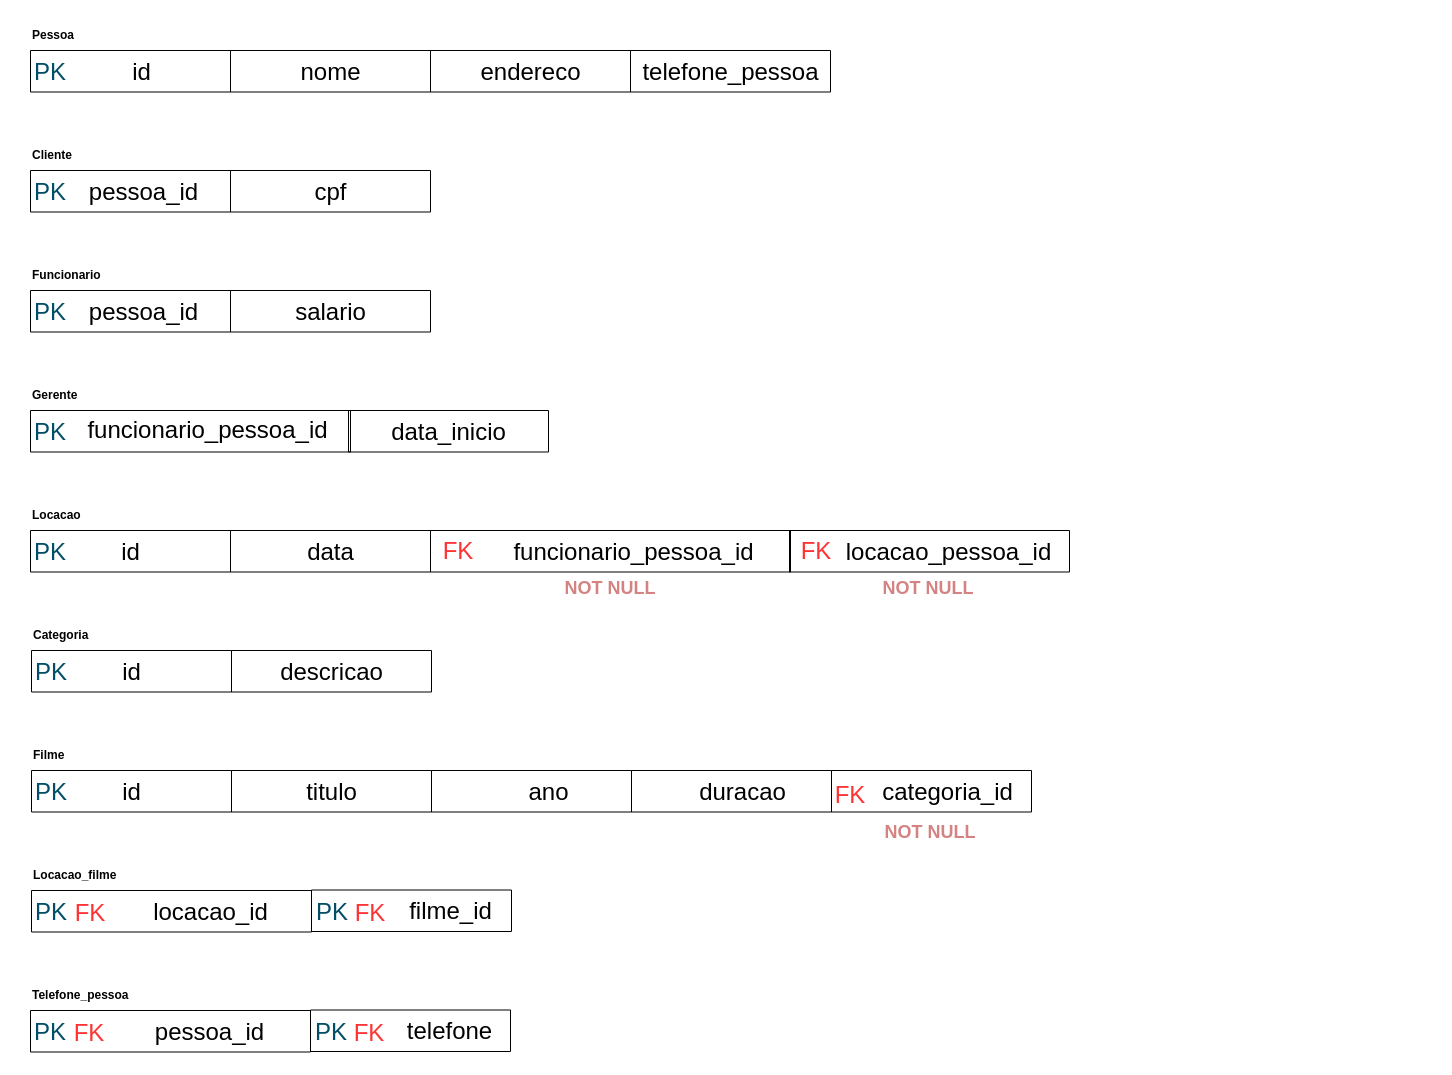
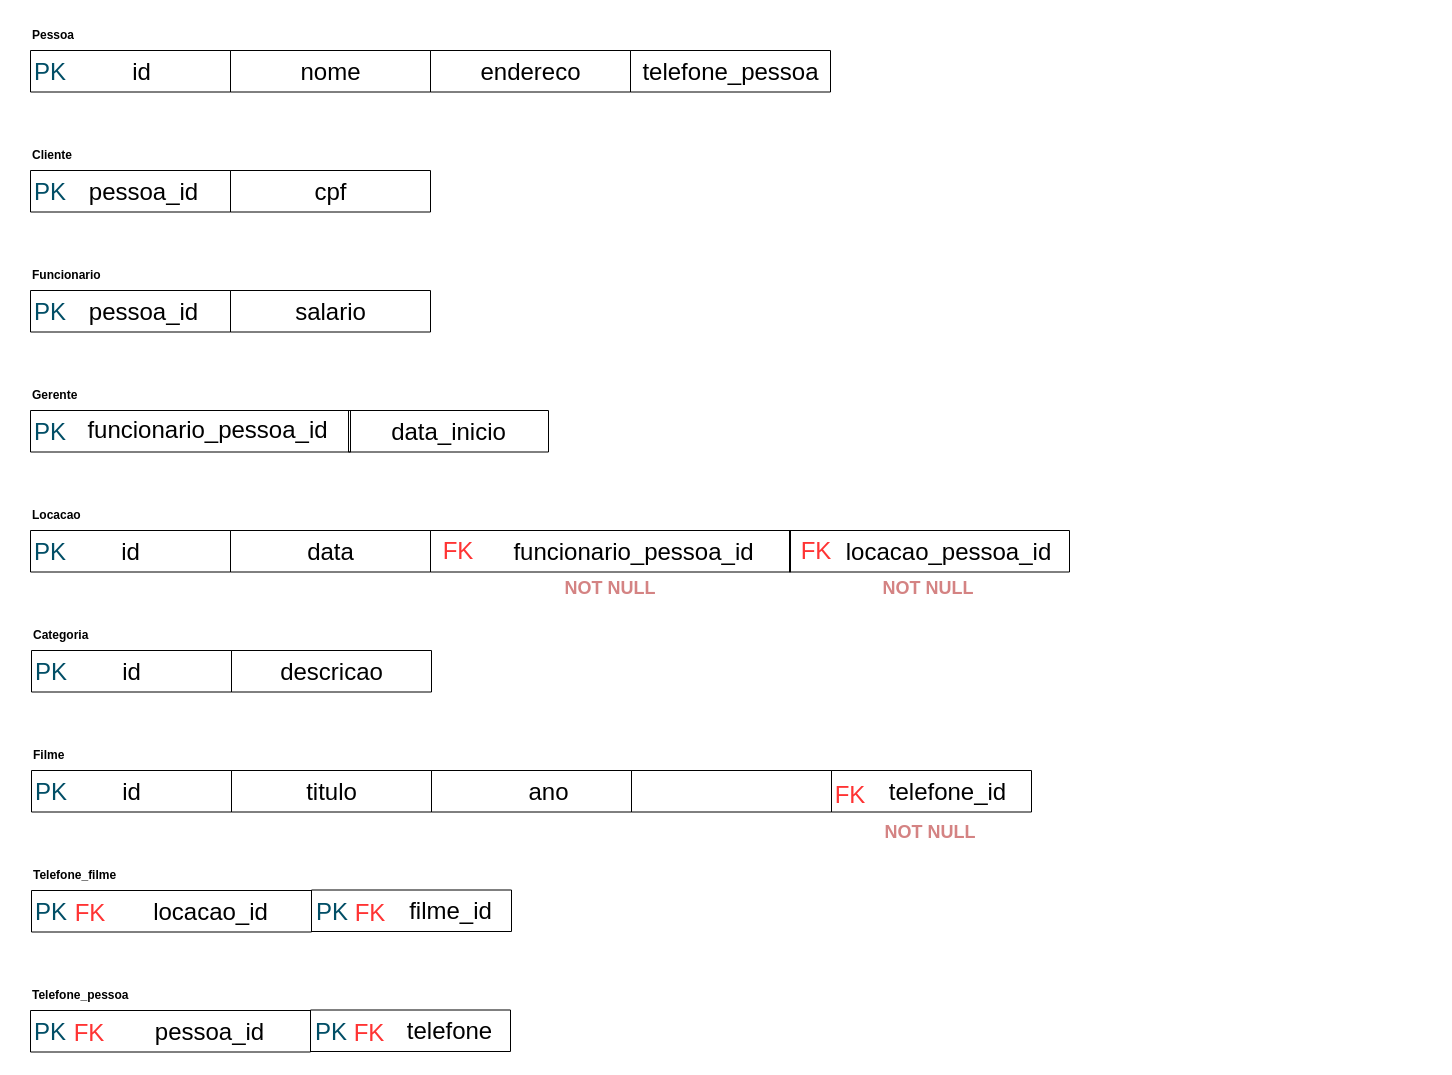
(743, 792) -> none
(948, 793) -> (948, 793)
(74, 876) -> (76, 876)
